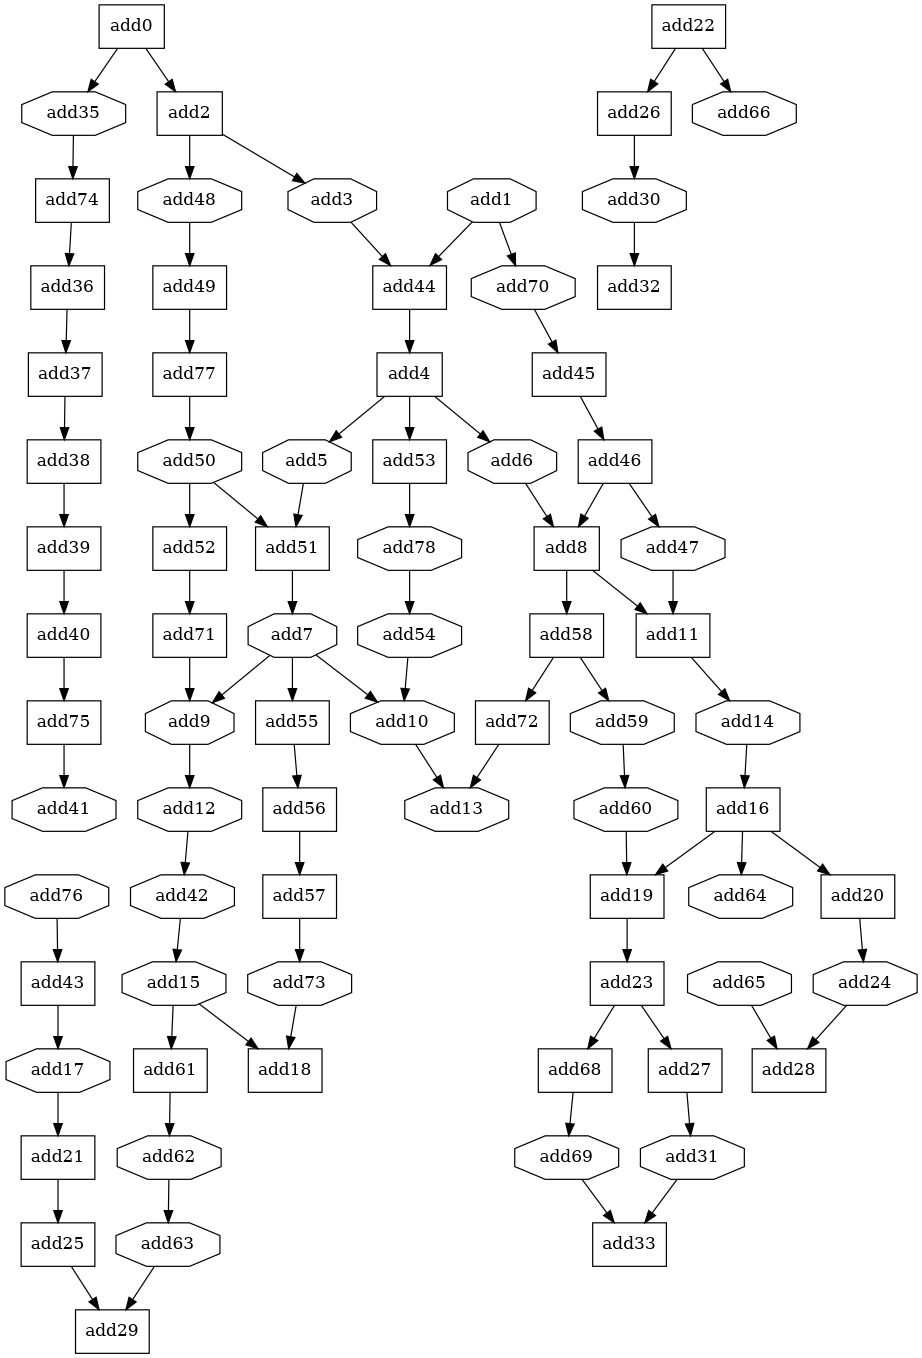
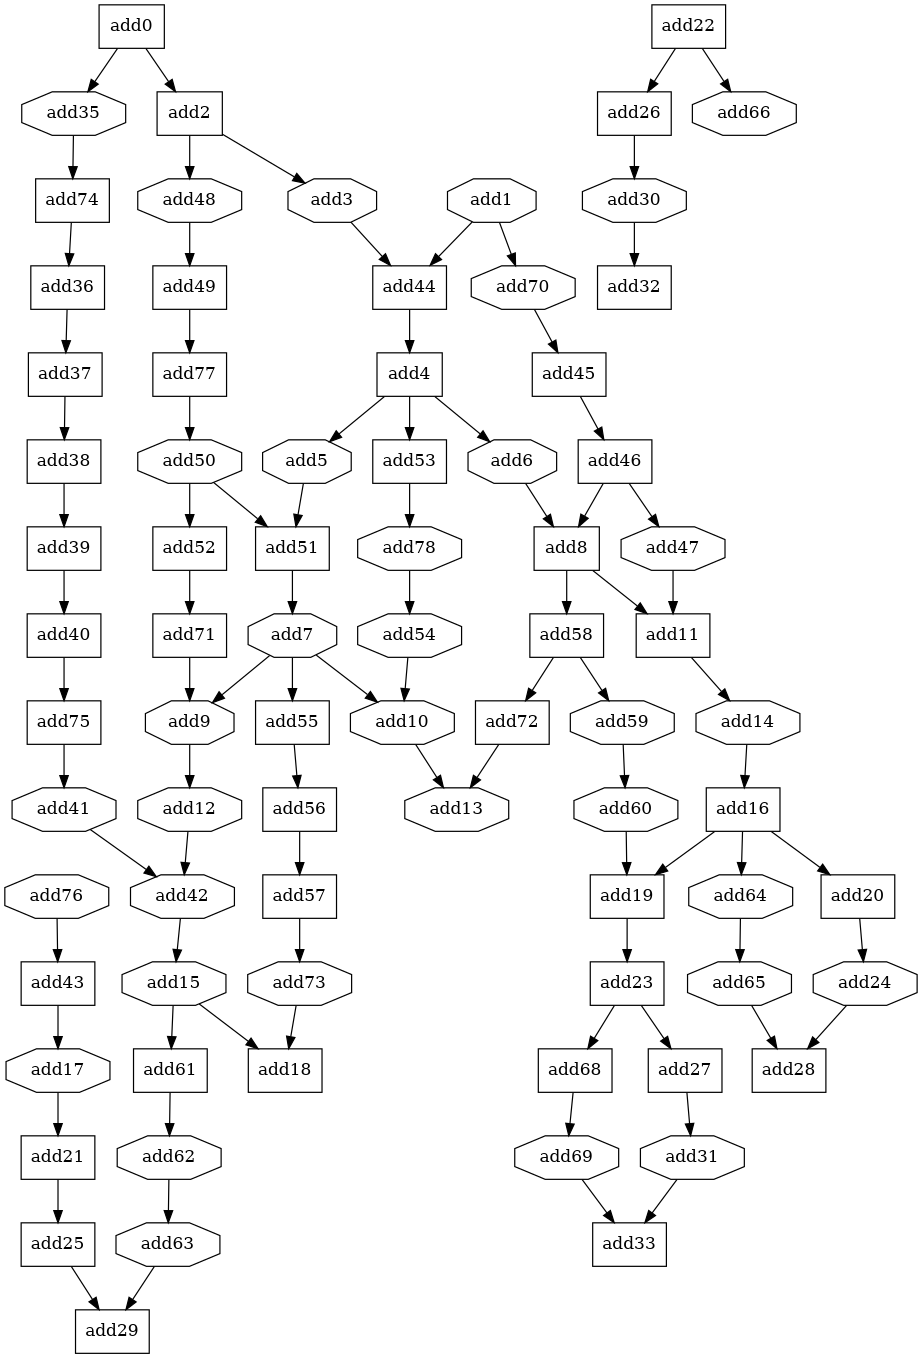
none -> (118, 849)
none -> (740, 934)
